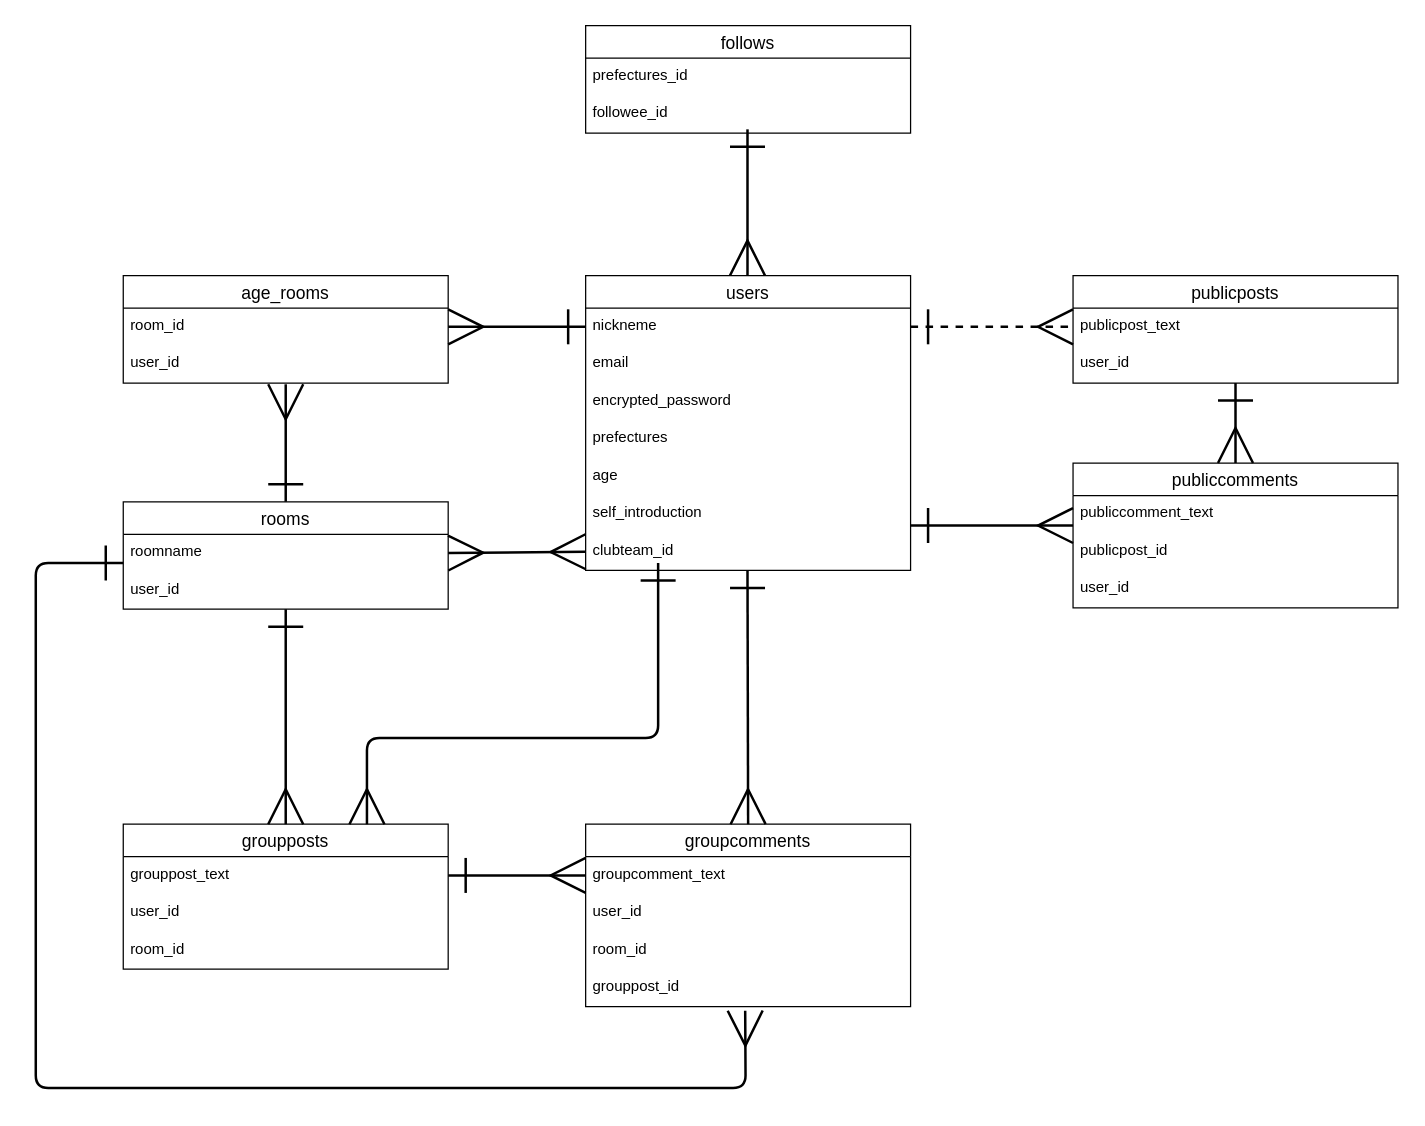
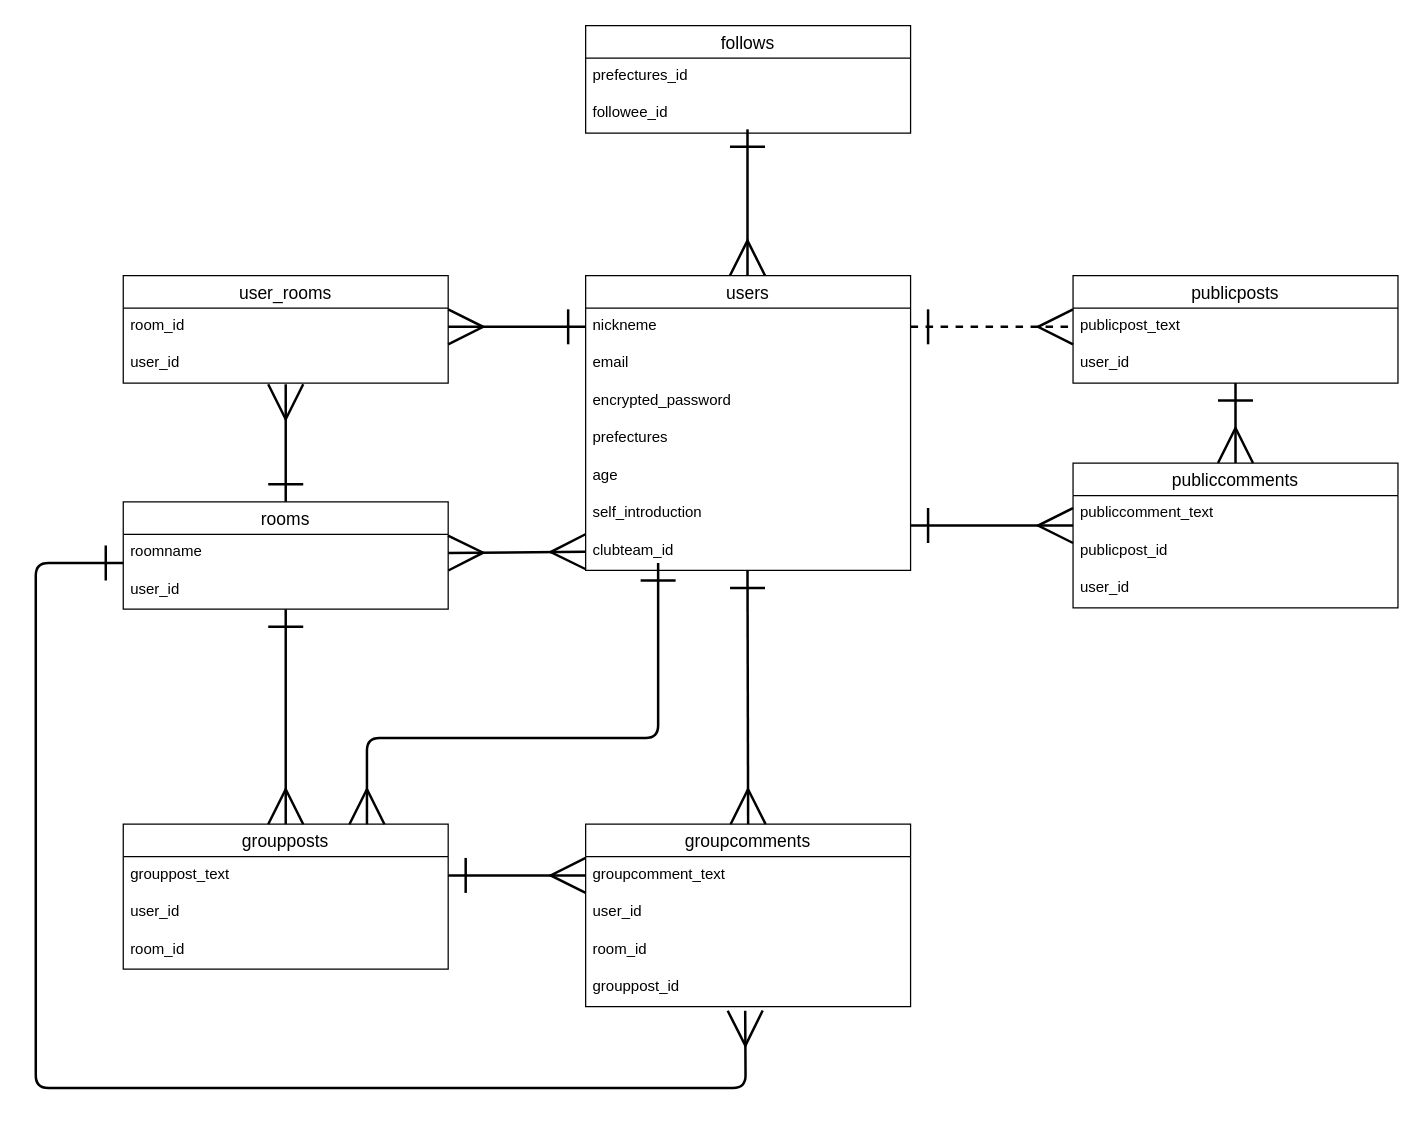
(285, 293) -> (285, 293)
